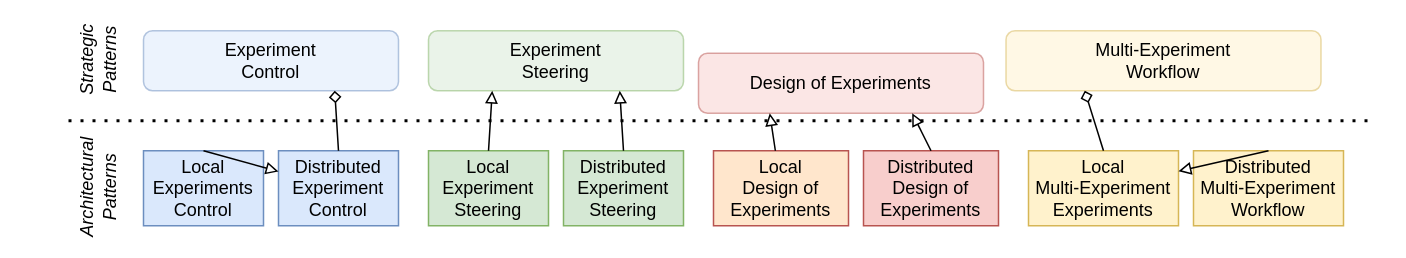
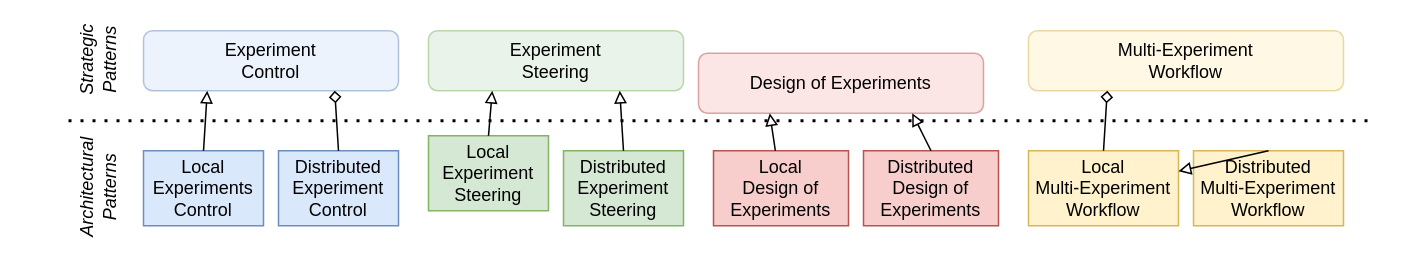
(1163, 61) -> (1186, 61)
(234, 159) -> (205, 127)
(488, 188) -> (488, 173)
(781, 188) -> (781, 188)
(1103, 188) -> (1103, 188)
